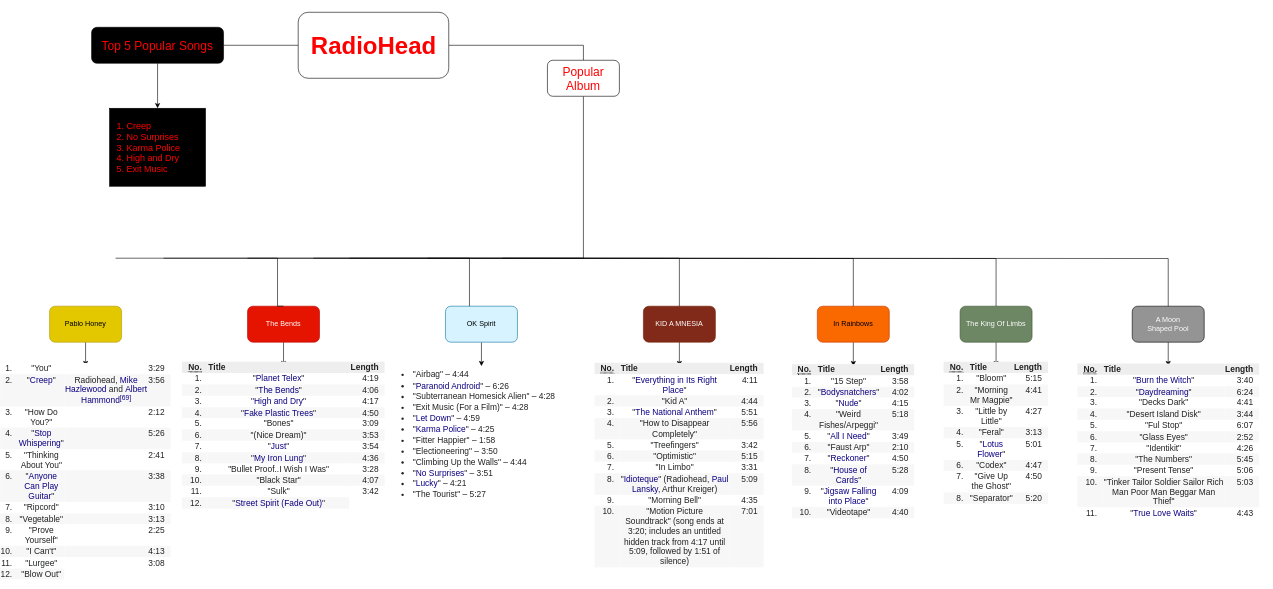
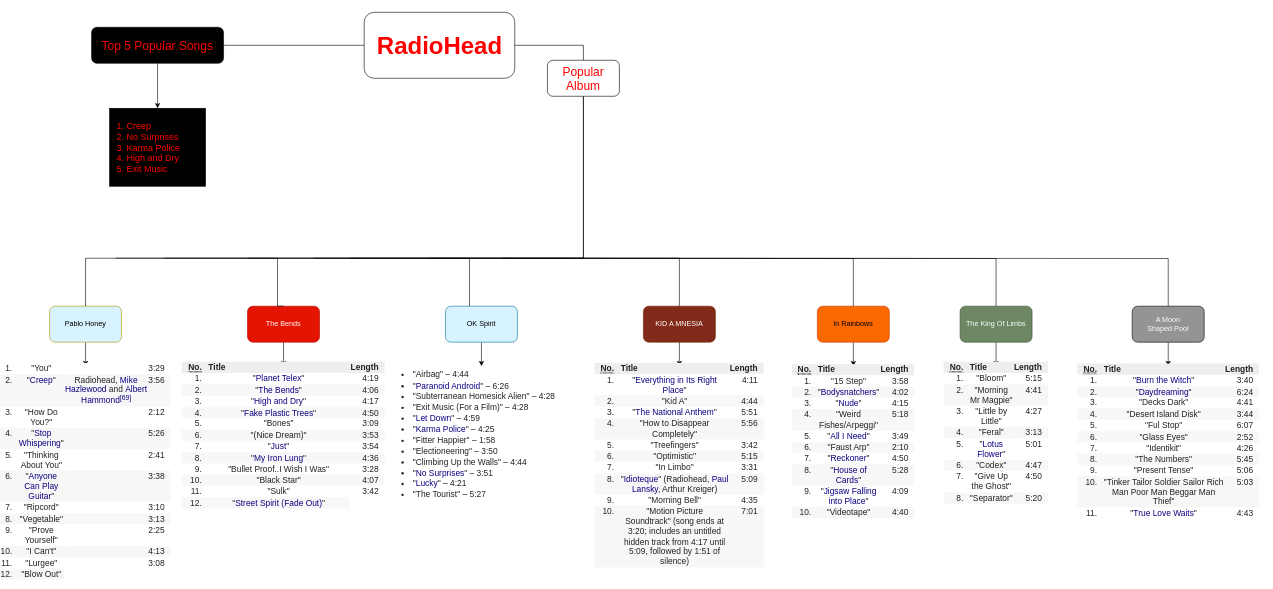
(374, 45) -> (440, 45)
none -> (86, 281)
(86, 324) -> (86, 324)
